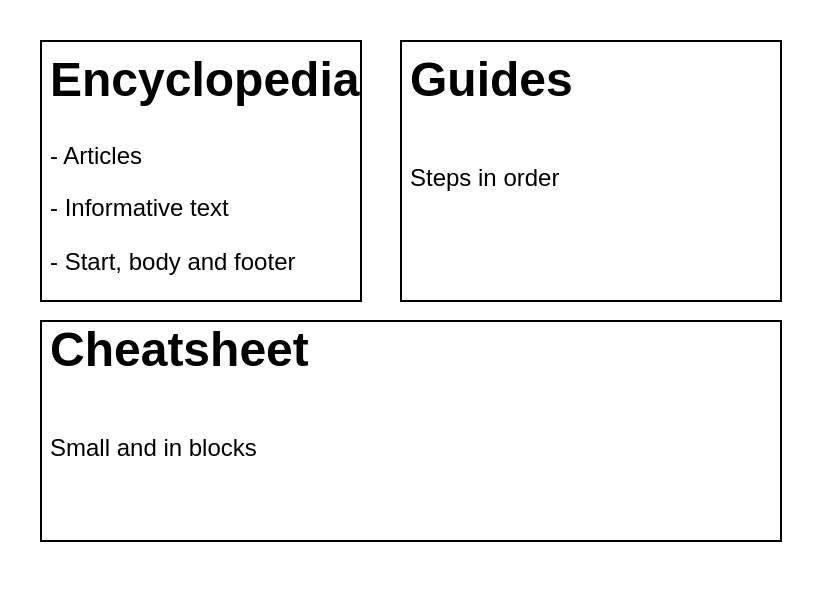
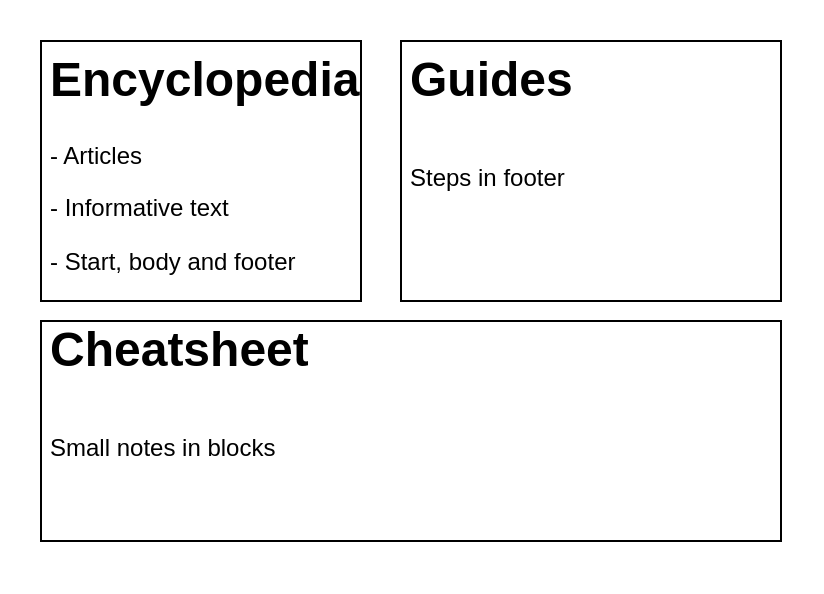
(533, 35) -> (540, 35)
(224, 305) -> (237, 305)
